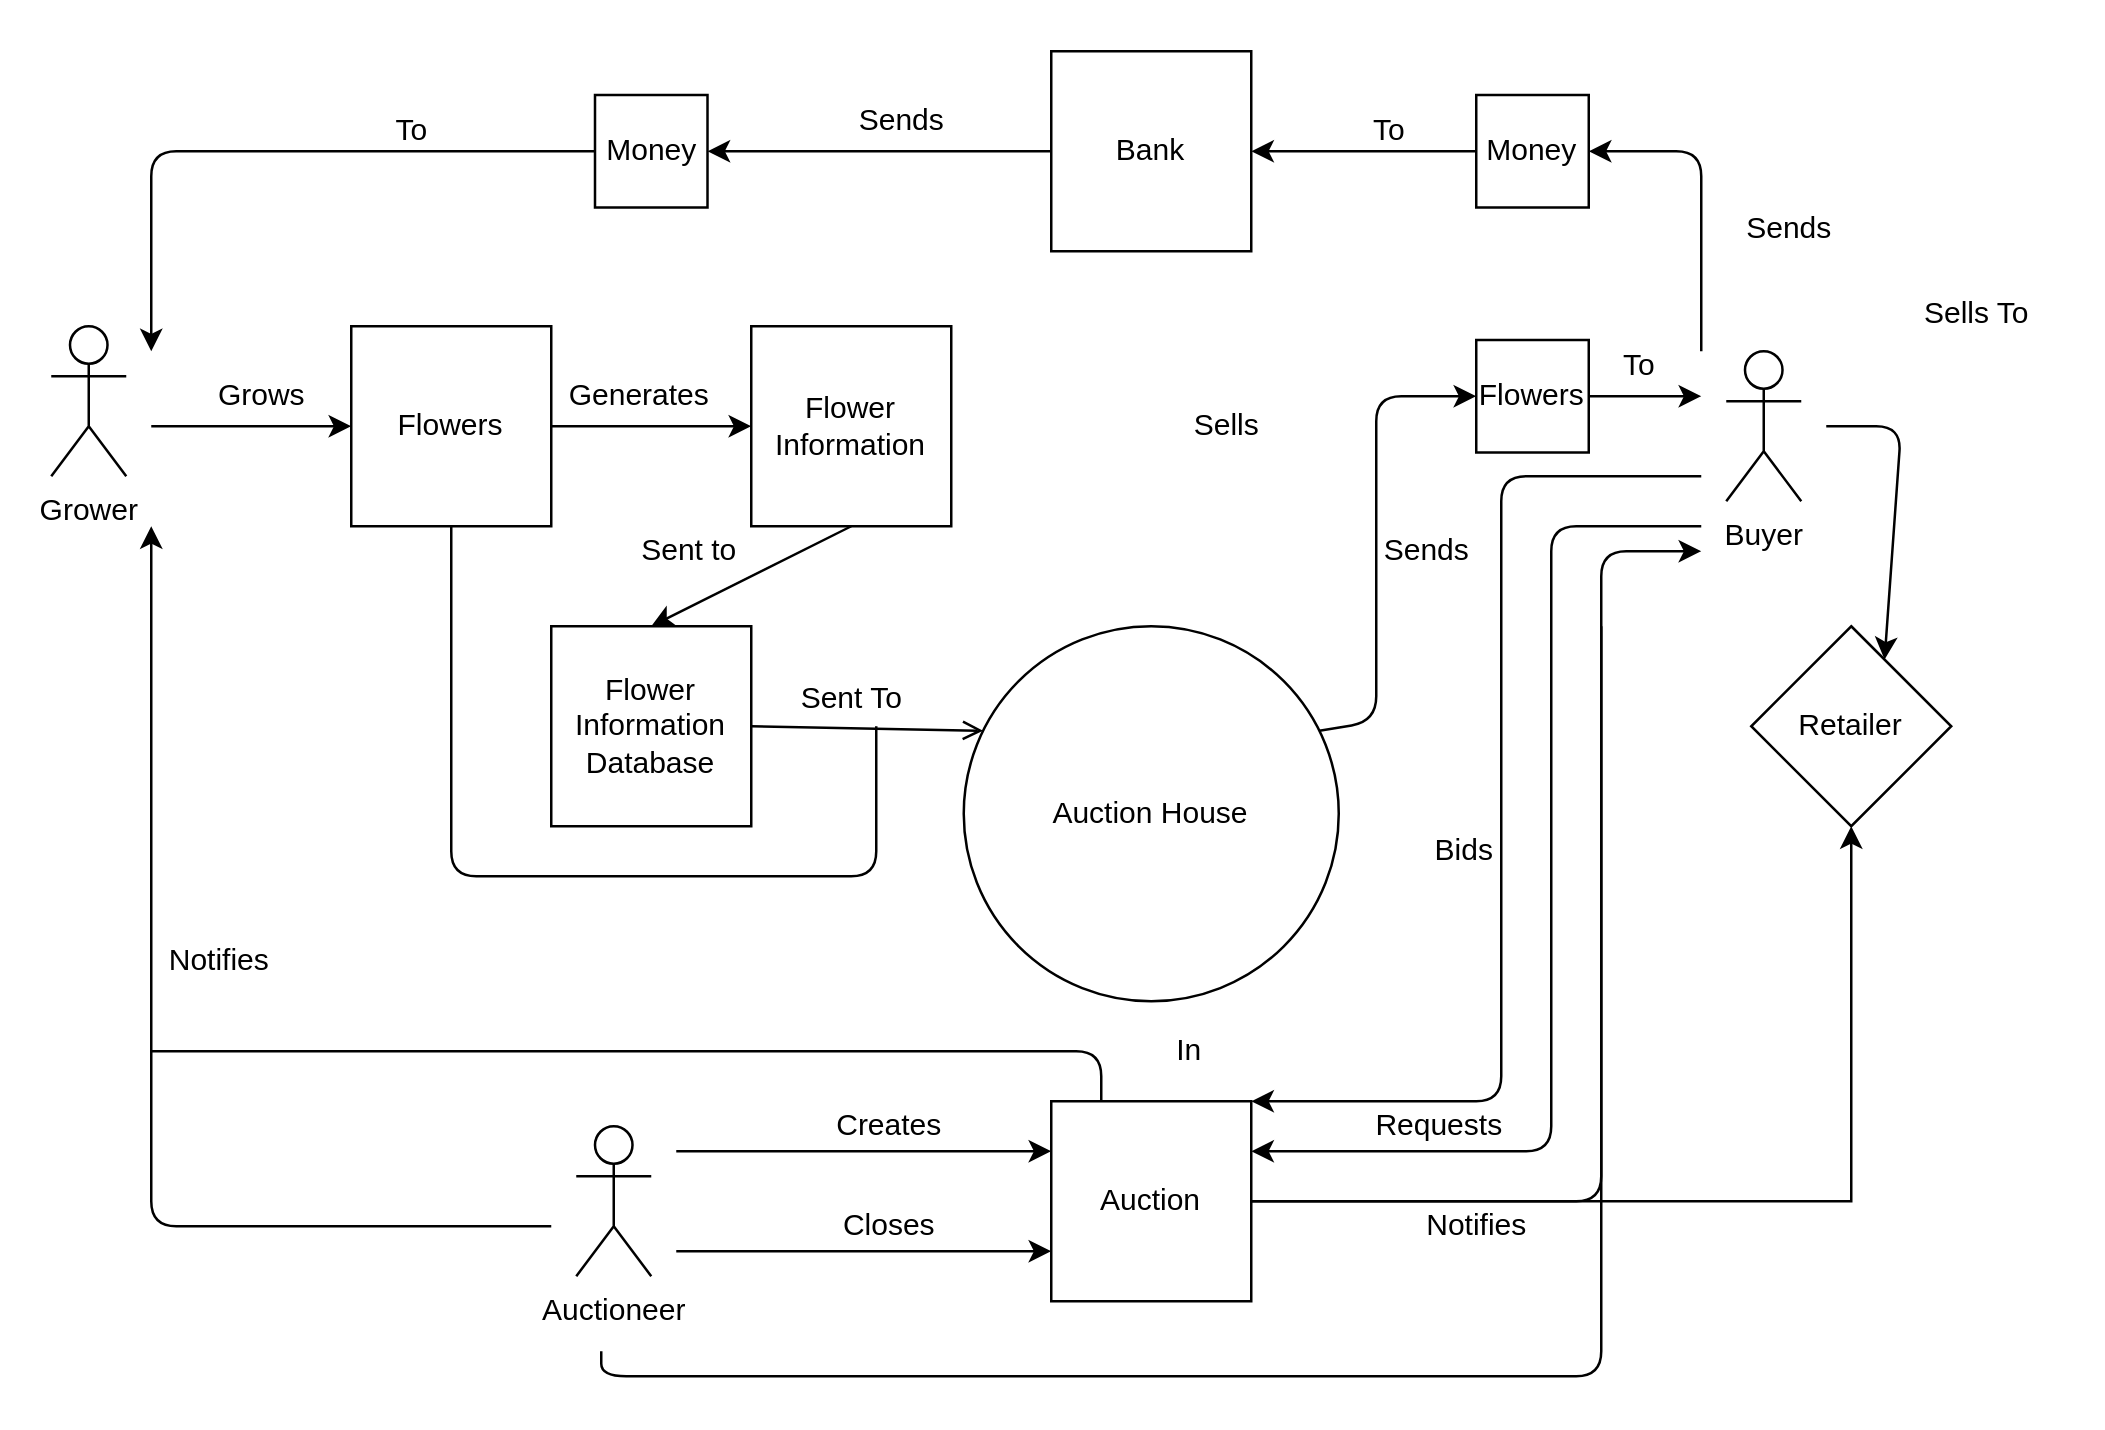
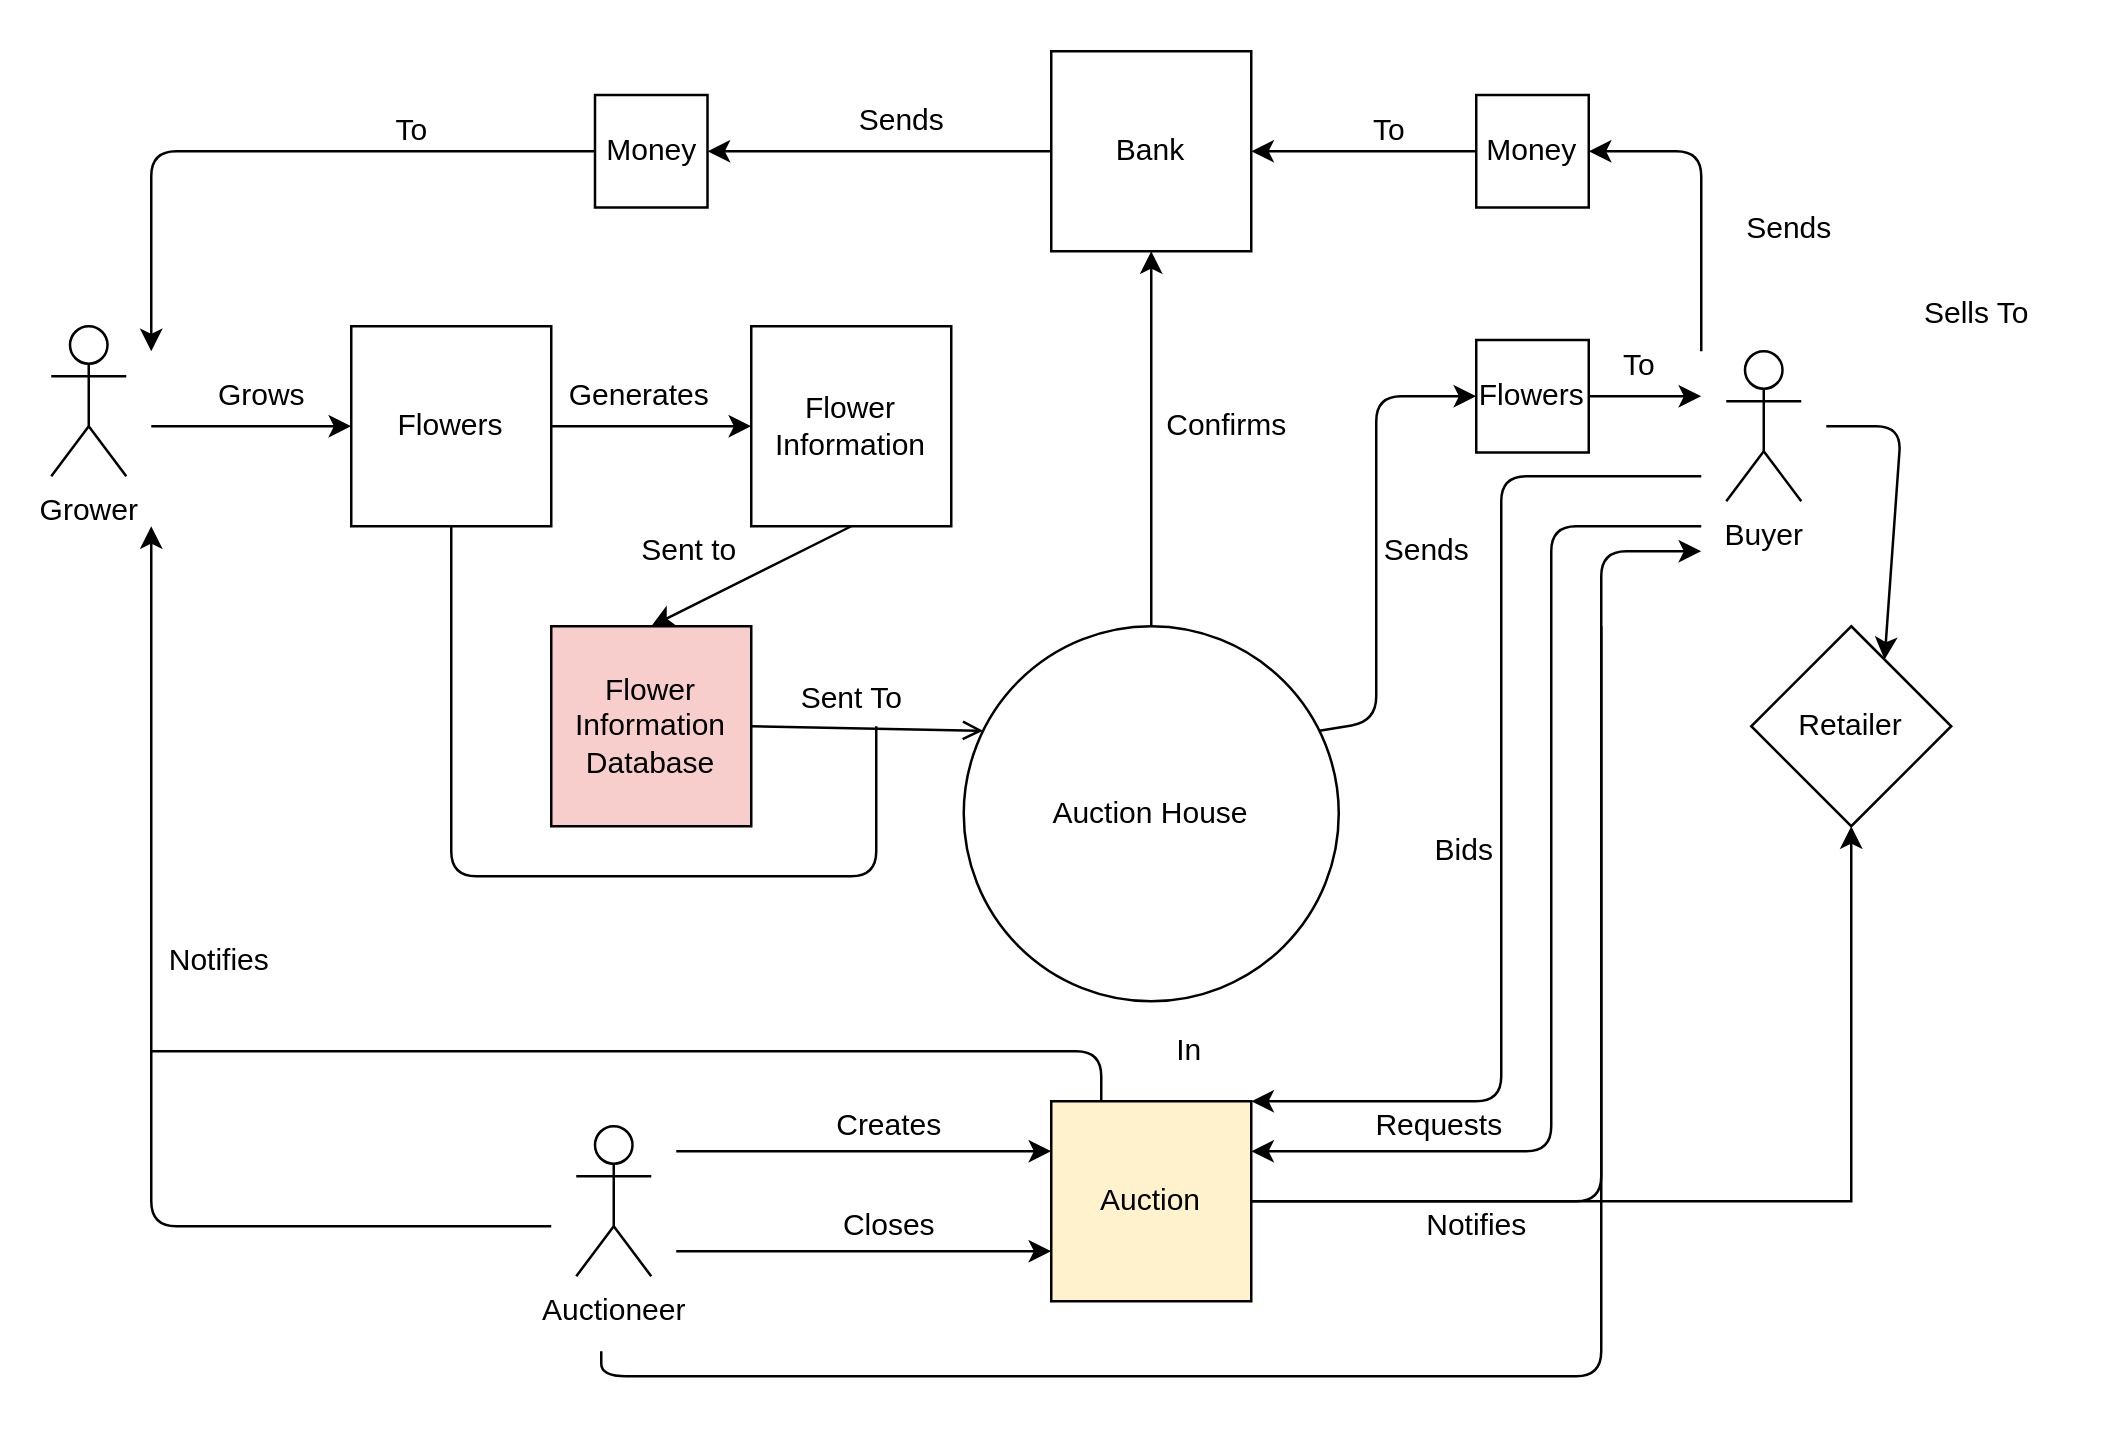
(1228, 426) -> (1228, 426)
none -> (1151, 447)
(651, 726) -> (651, 726)
(1151, 1201) -> (1151, 1201)
